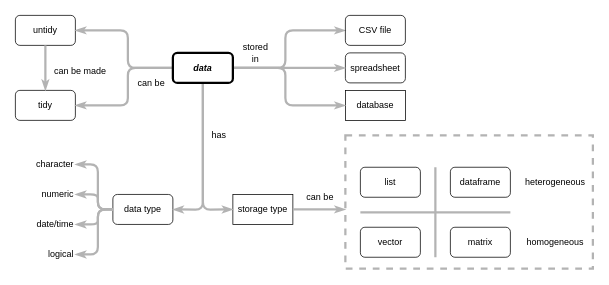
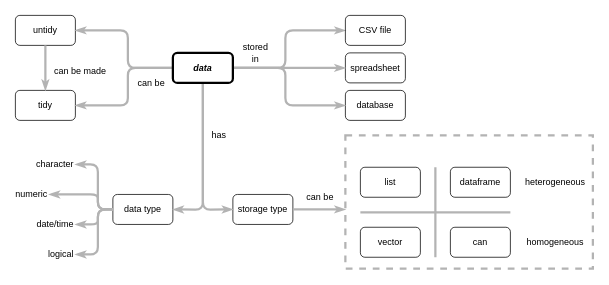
(375, 105) -> (375, 105)
(53, 194) -> (27, 194)
(263, 209) -> (263, 209)
(480, 243) -> (480, 243)
